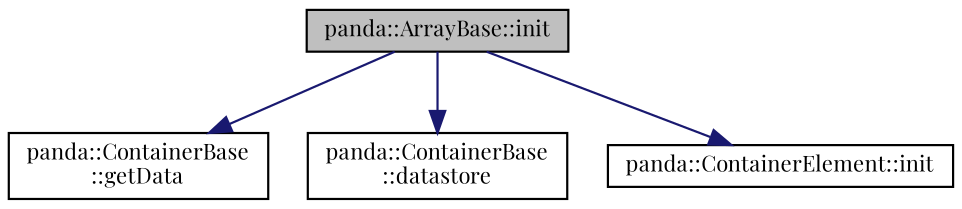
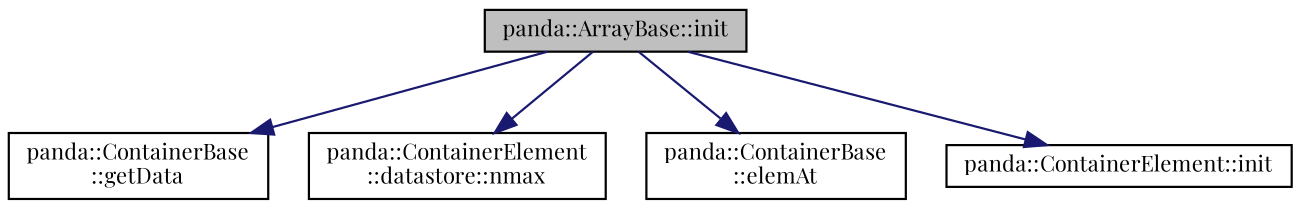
(438, 166) -> (776, 166)
none -> (457, 166)
